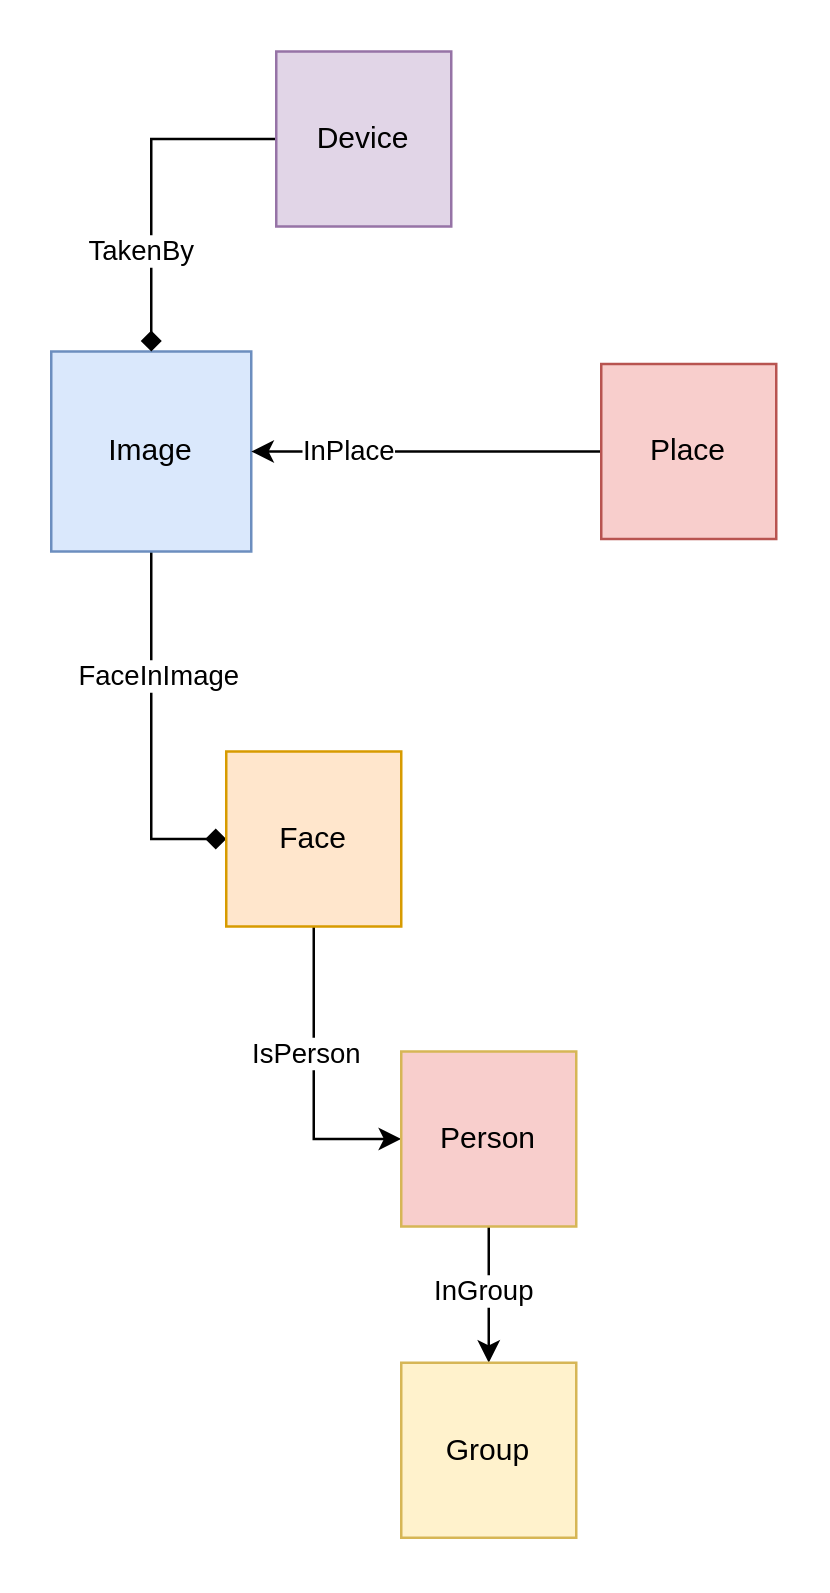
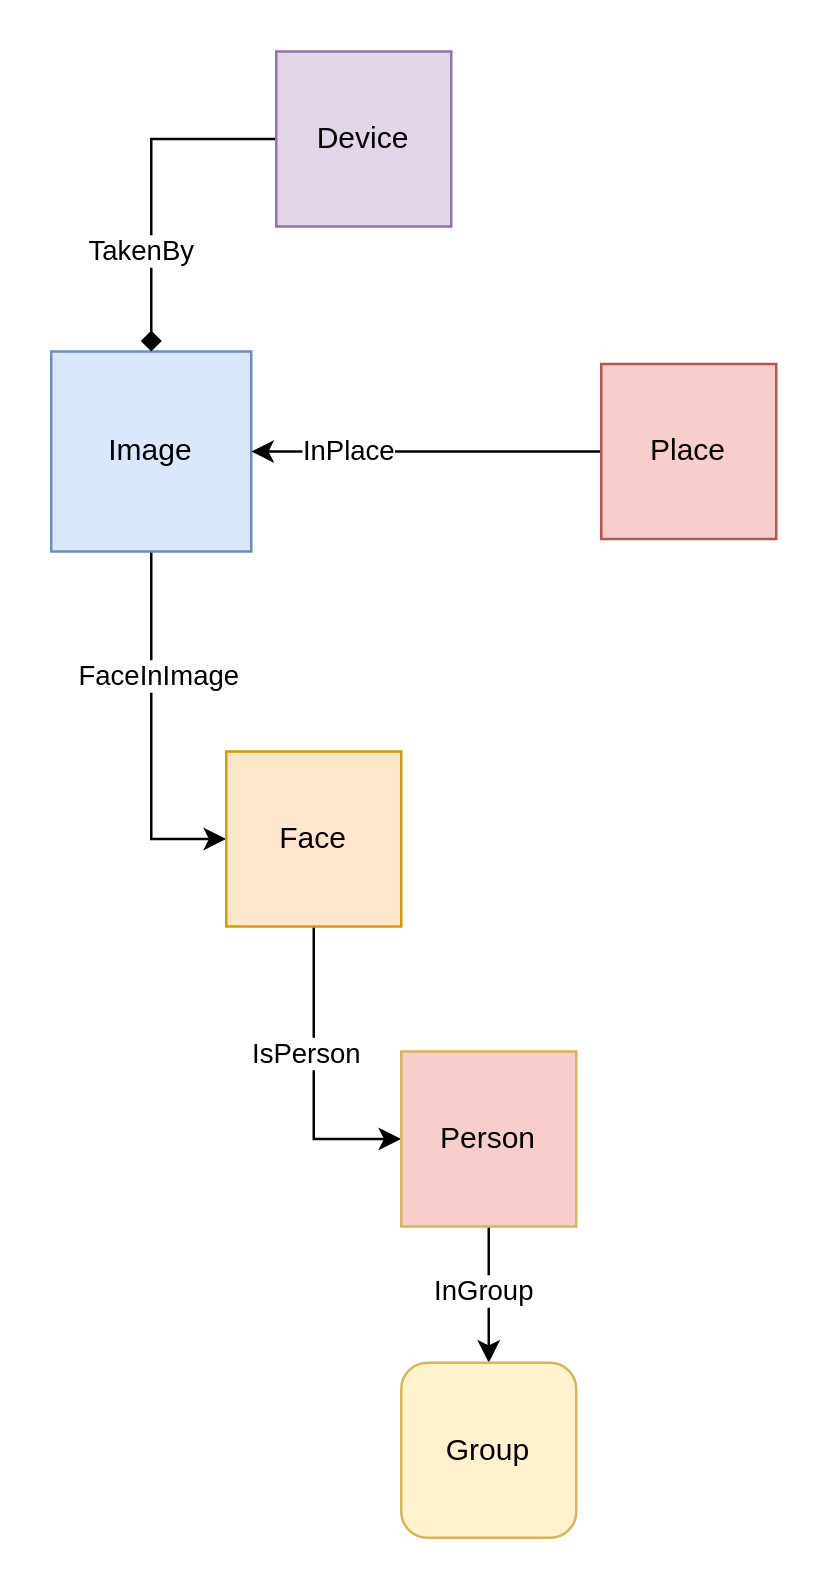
(206, 839) -> (207, 839)
(489, 1450) -> (489, 1450)
